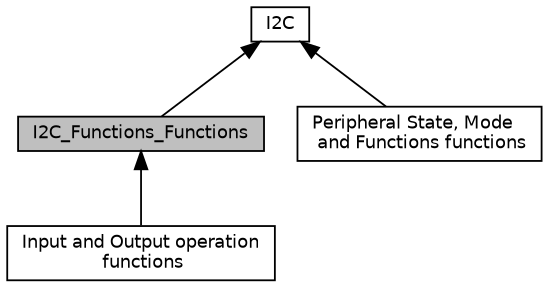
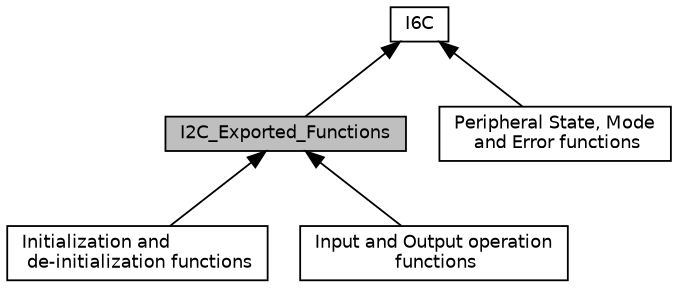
(280, 24) -> (420, 24)
(141, 134) -> (286, 134)
(420, 134) -> (555, 134)
none -> (137, 253)
